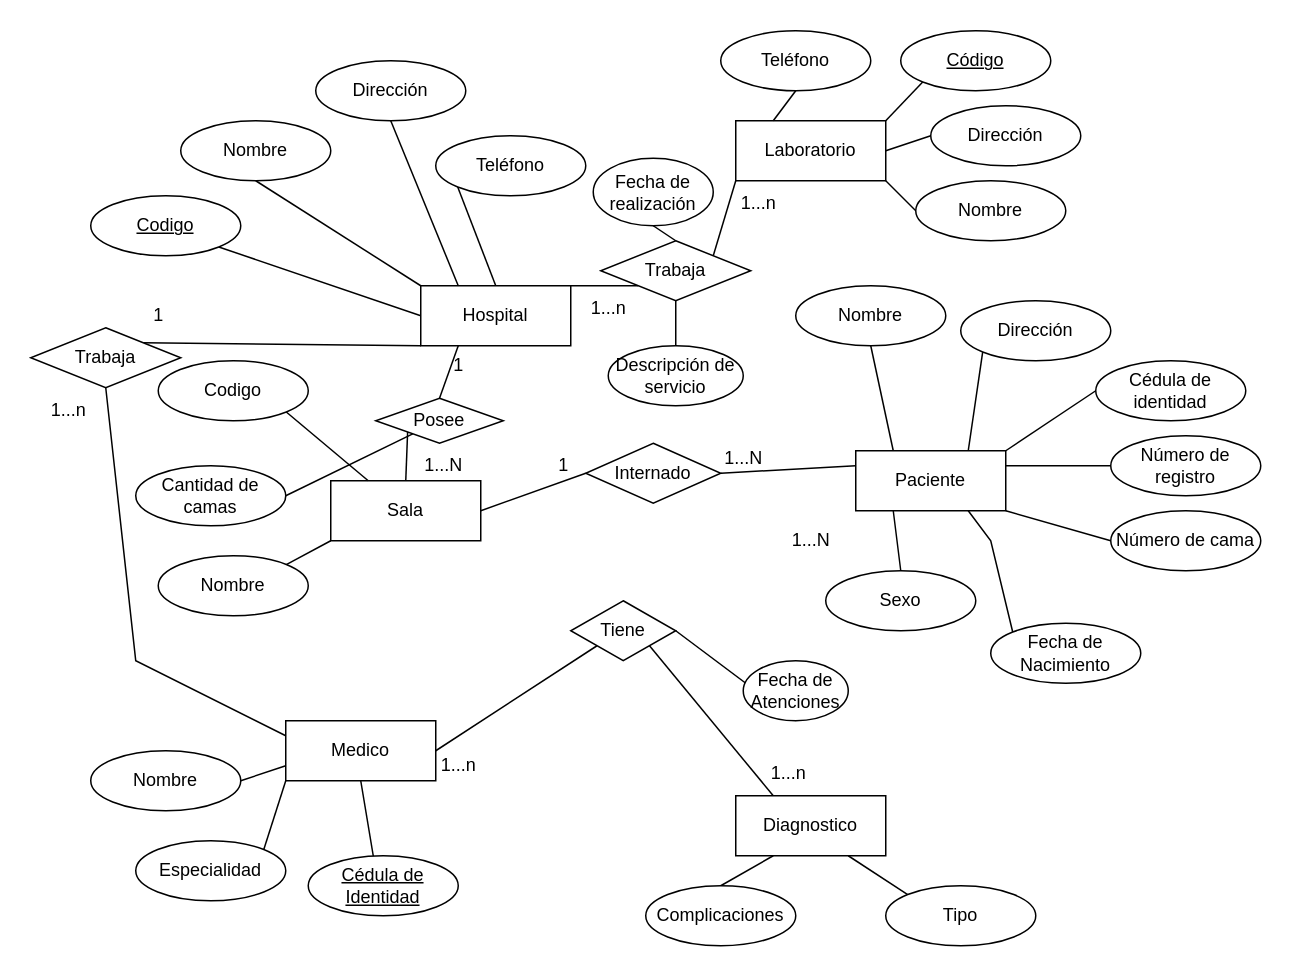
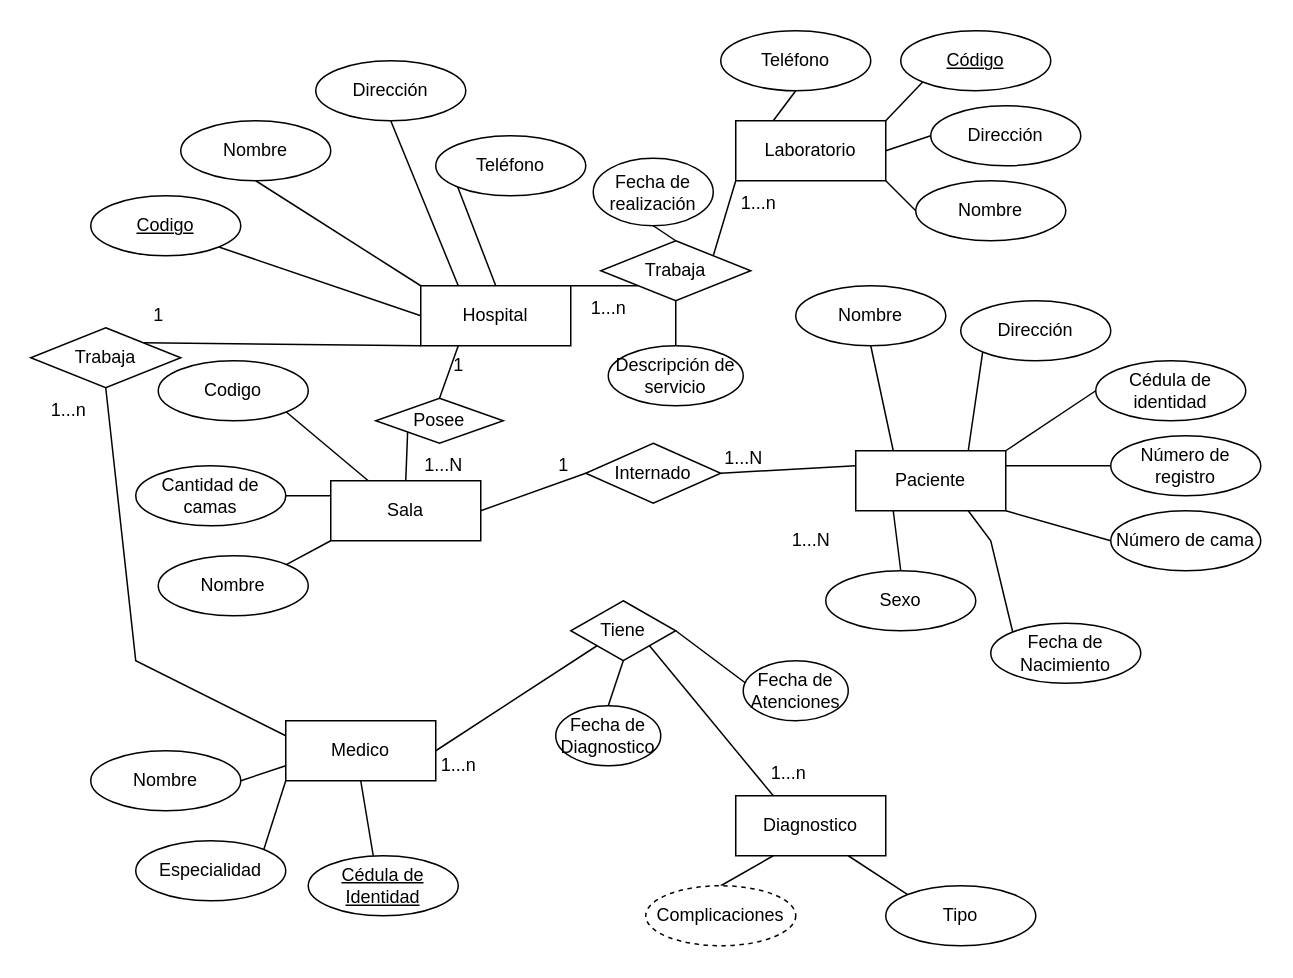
(347, 466) -> (308, 496)
none -> (616, 684)
none -> (608, 736)
(721, 916) -> (721, 916)
